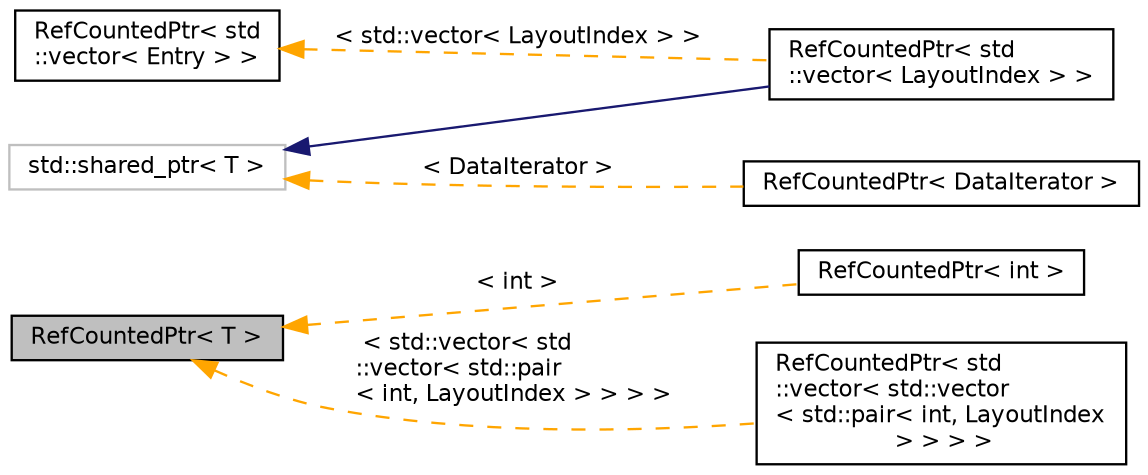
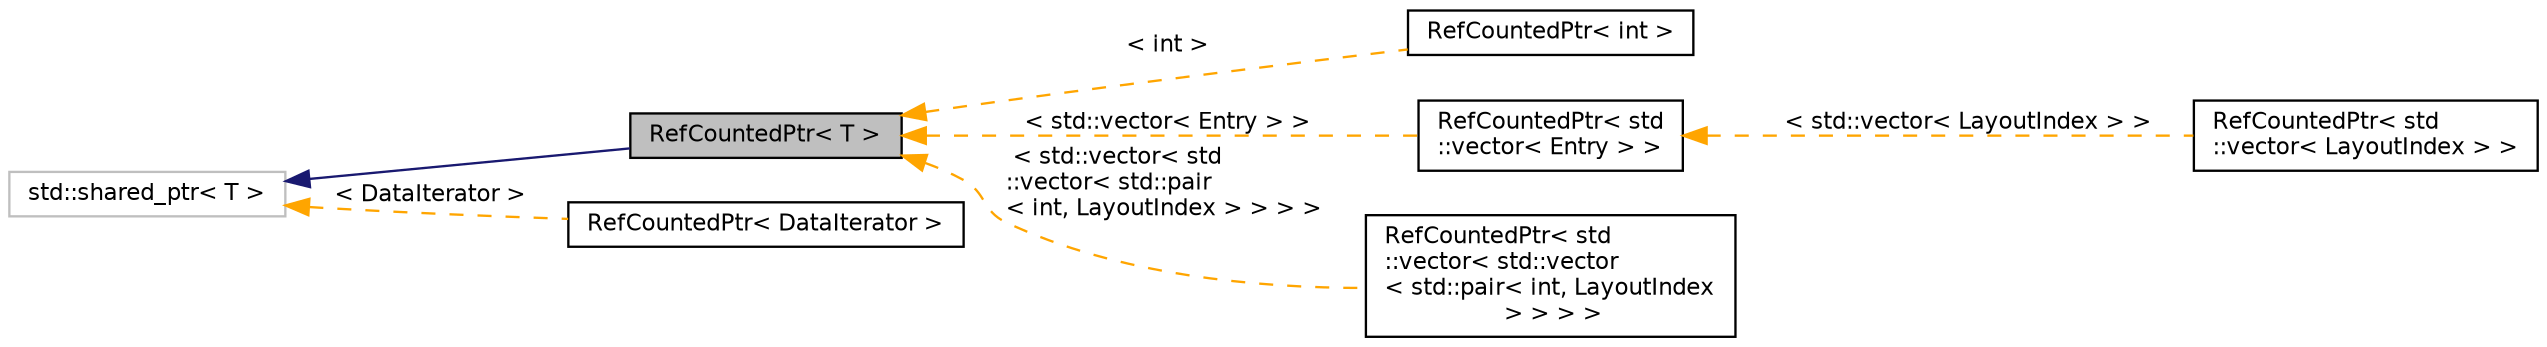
(539, 116) -> (470, 164)
none -> (1172, 136)
